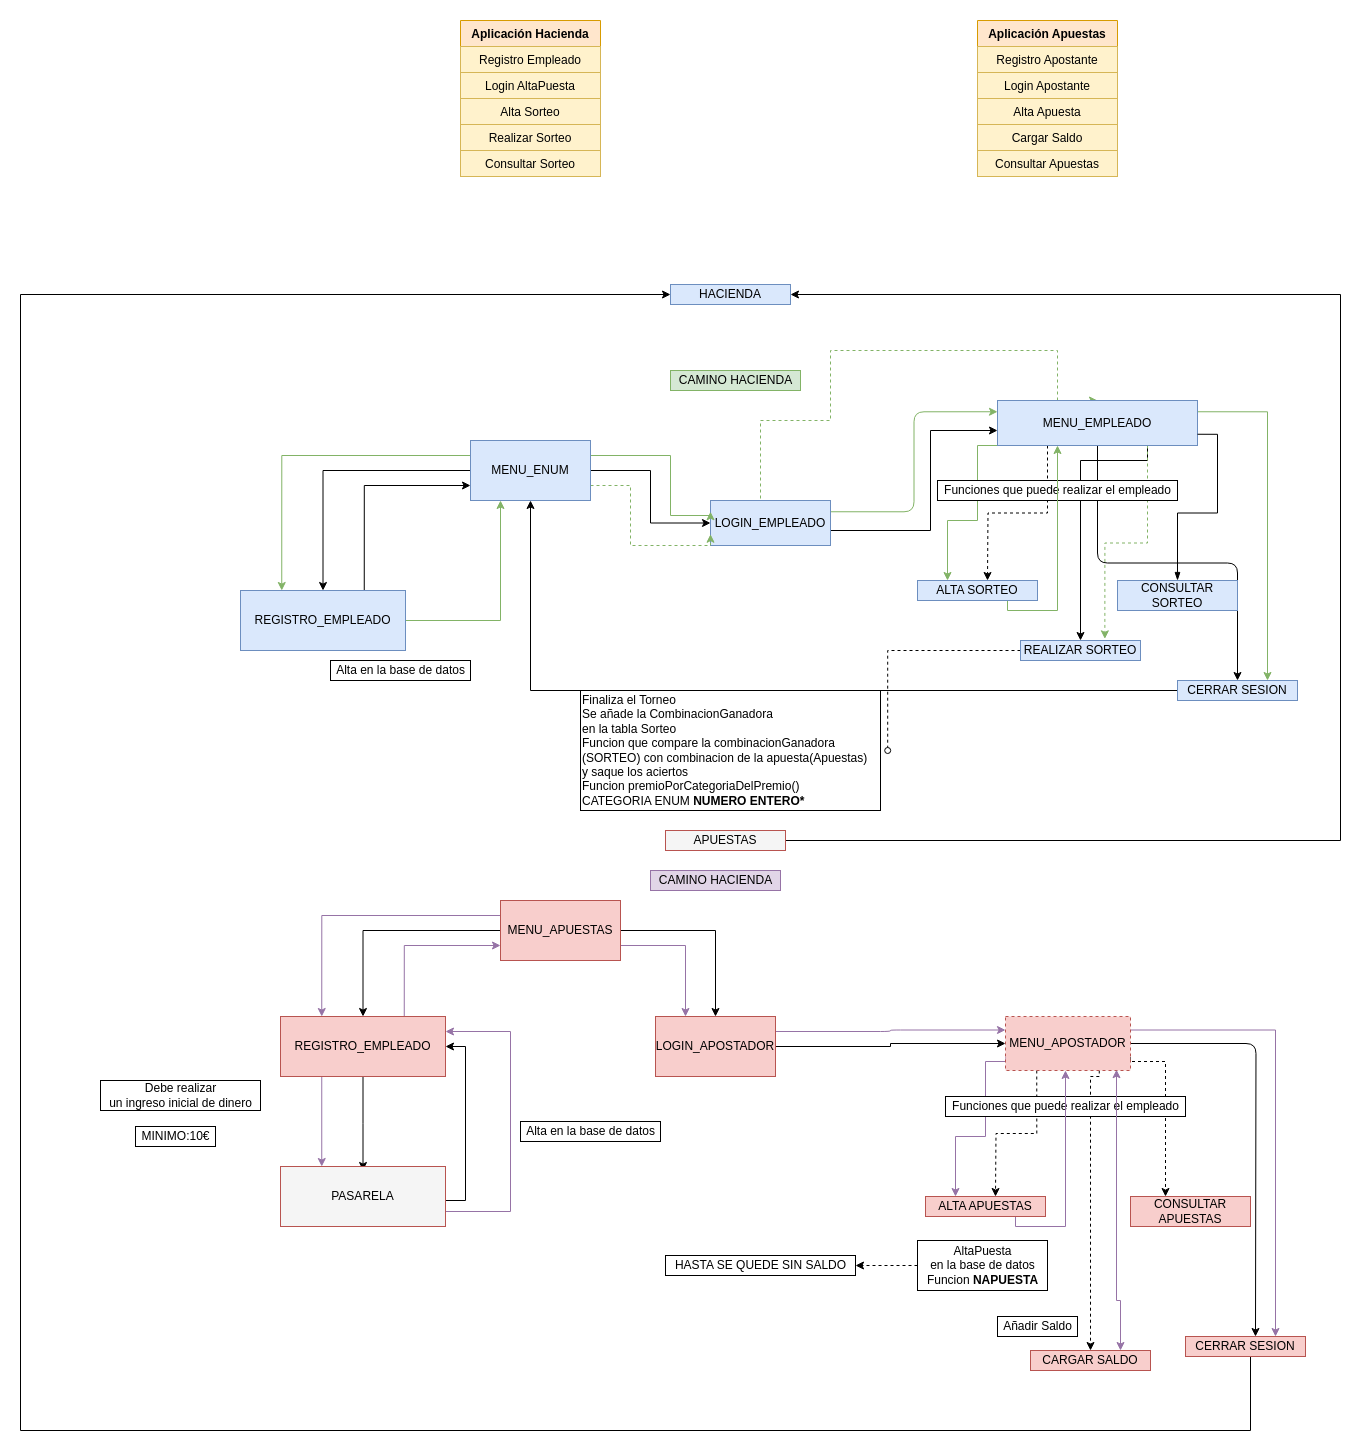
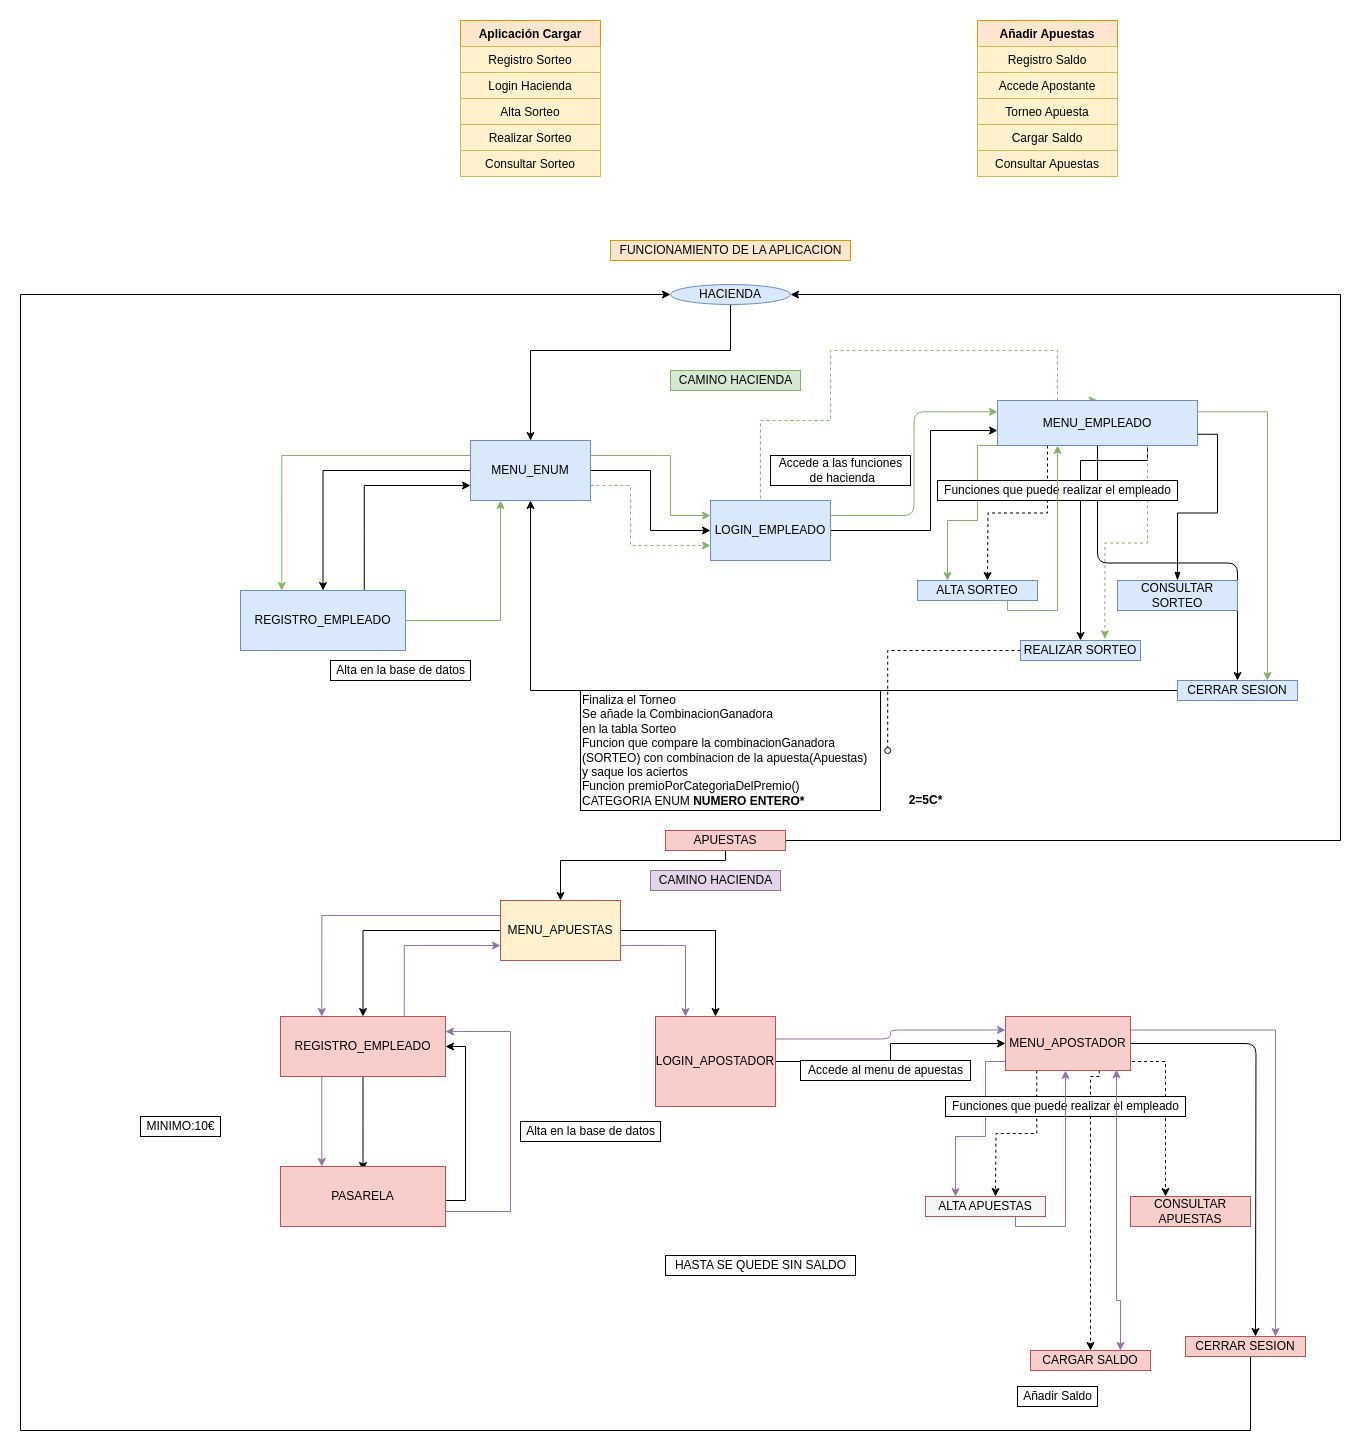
(530, 34) -> (530, 34)
(1047, 34) -> (1047, 34)
(530, 60) -> (530, 60)
(1047, 60) -> (1047, 60)
(530, 86) -> (530, 86)
(1047, 86) -> (1047, 86)
(1047, 112) -> (1047, 112)
none -> (731, 251)
(731, 295) -> (731, 295)
none -> (613, 351)
none -> (841, 471)
(771, 523) -> (771, 531)
none -> (926, 801)
(726, 841) -> (726, 841)
none -> (632, 861)
(561, 931) -> (561, 931)
(1068, 1044) -> (1068, 1044)
(716, 1047) -> (716, 1062)
none -> (886, 1071)
(181, 1096) -> none
(176, 1137) -> (181, 1127)
(363, 1197) -> (363, 1197)
(986, 1207) -> (986, 1207)
(890, 1266) -> none
(983, 1266) -> none
(1038, 1327) -> (1058, 1397)
